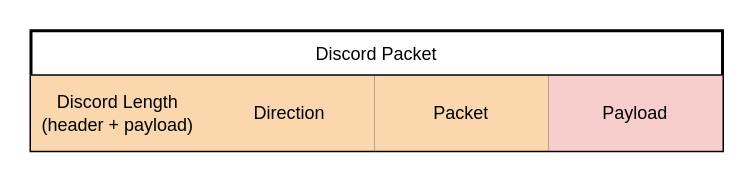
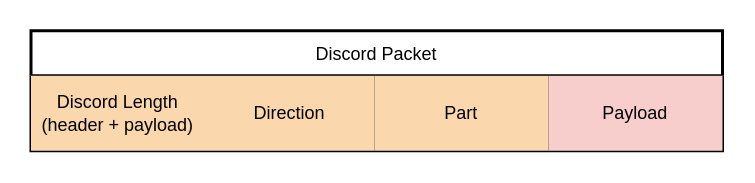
(461, 113) -> (461, 113)
